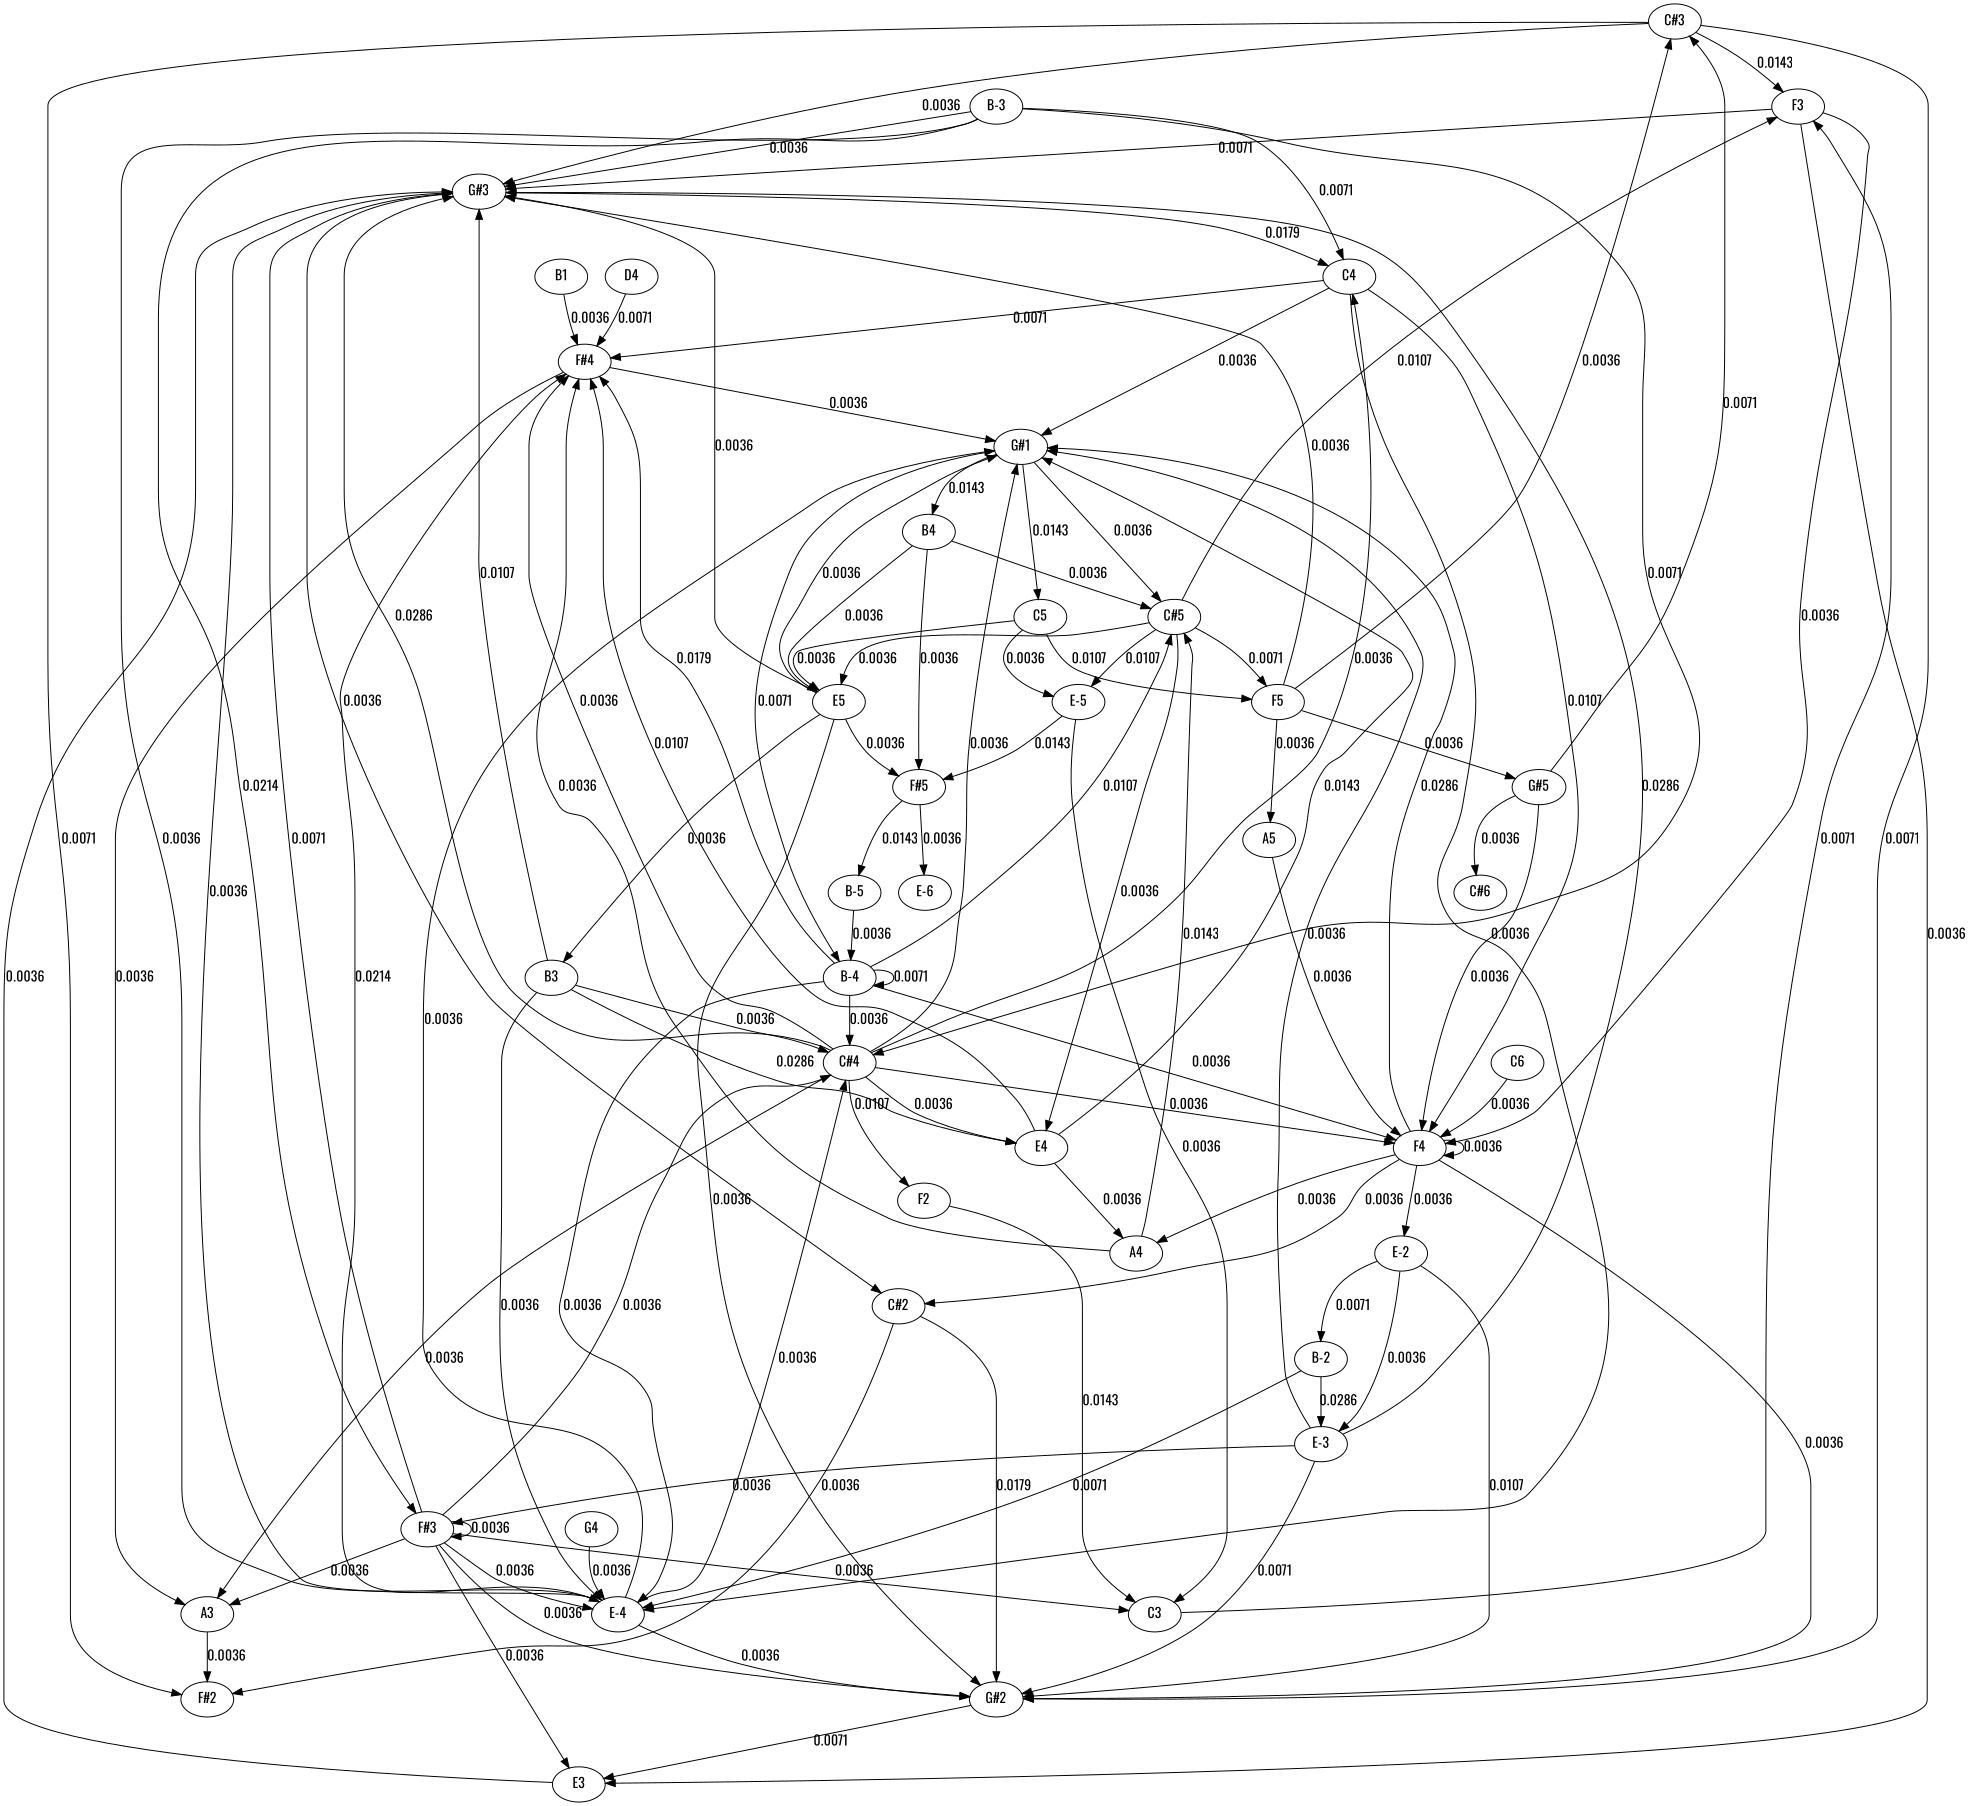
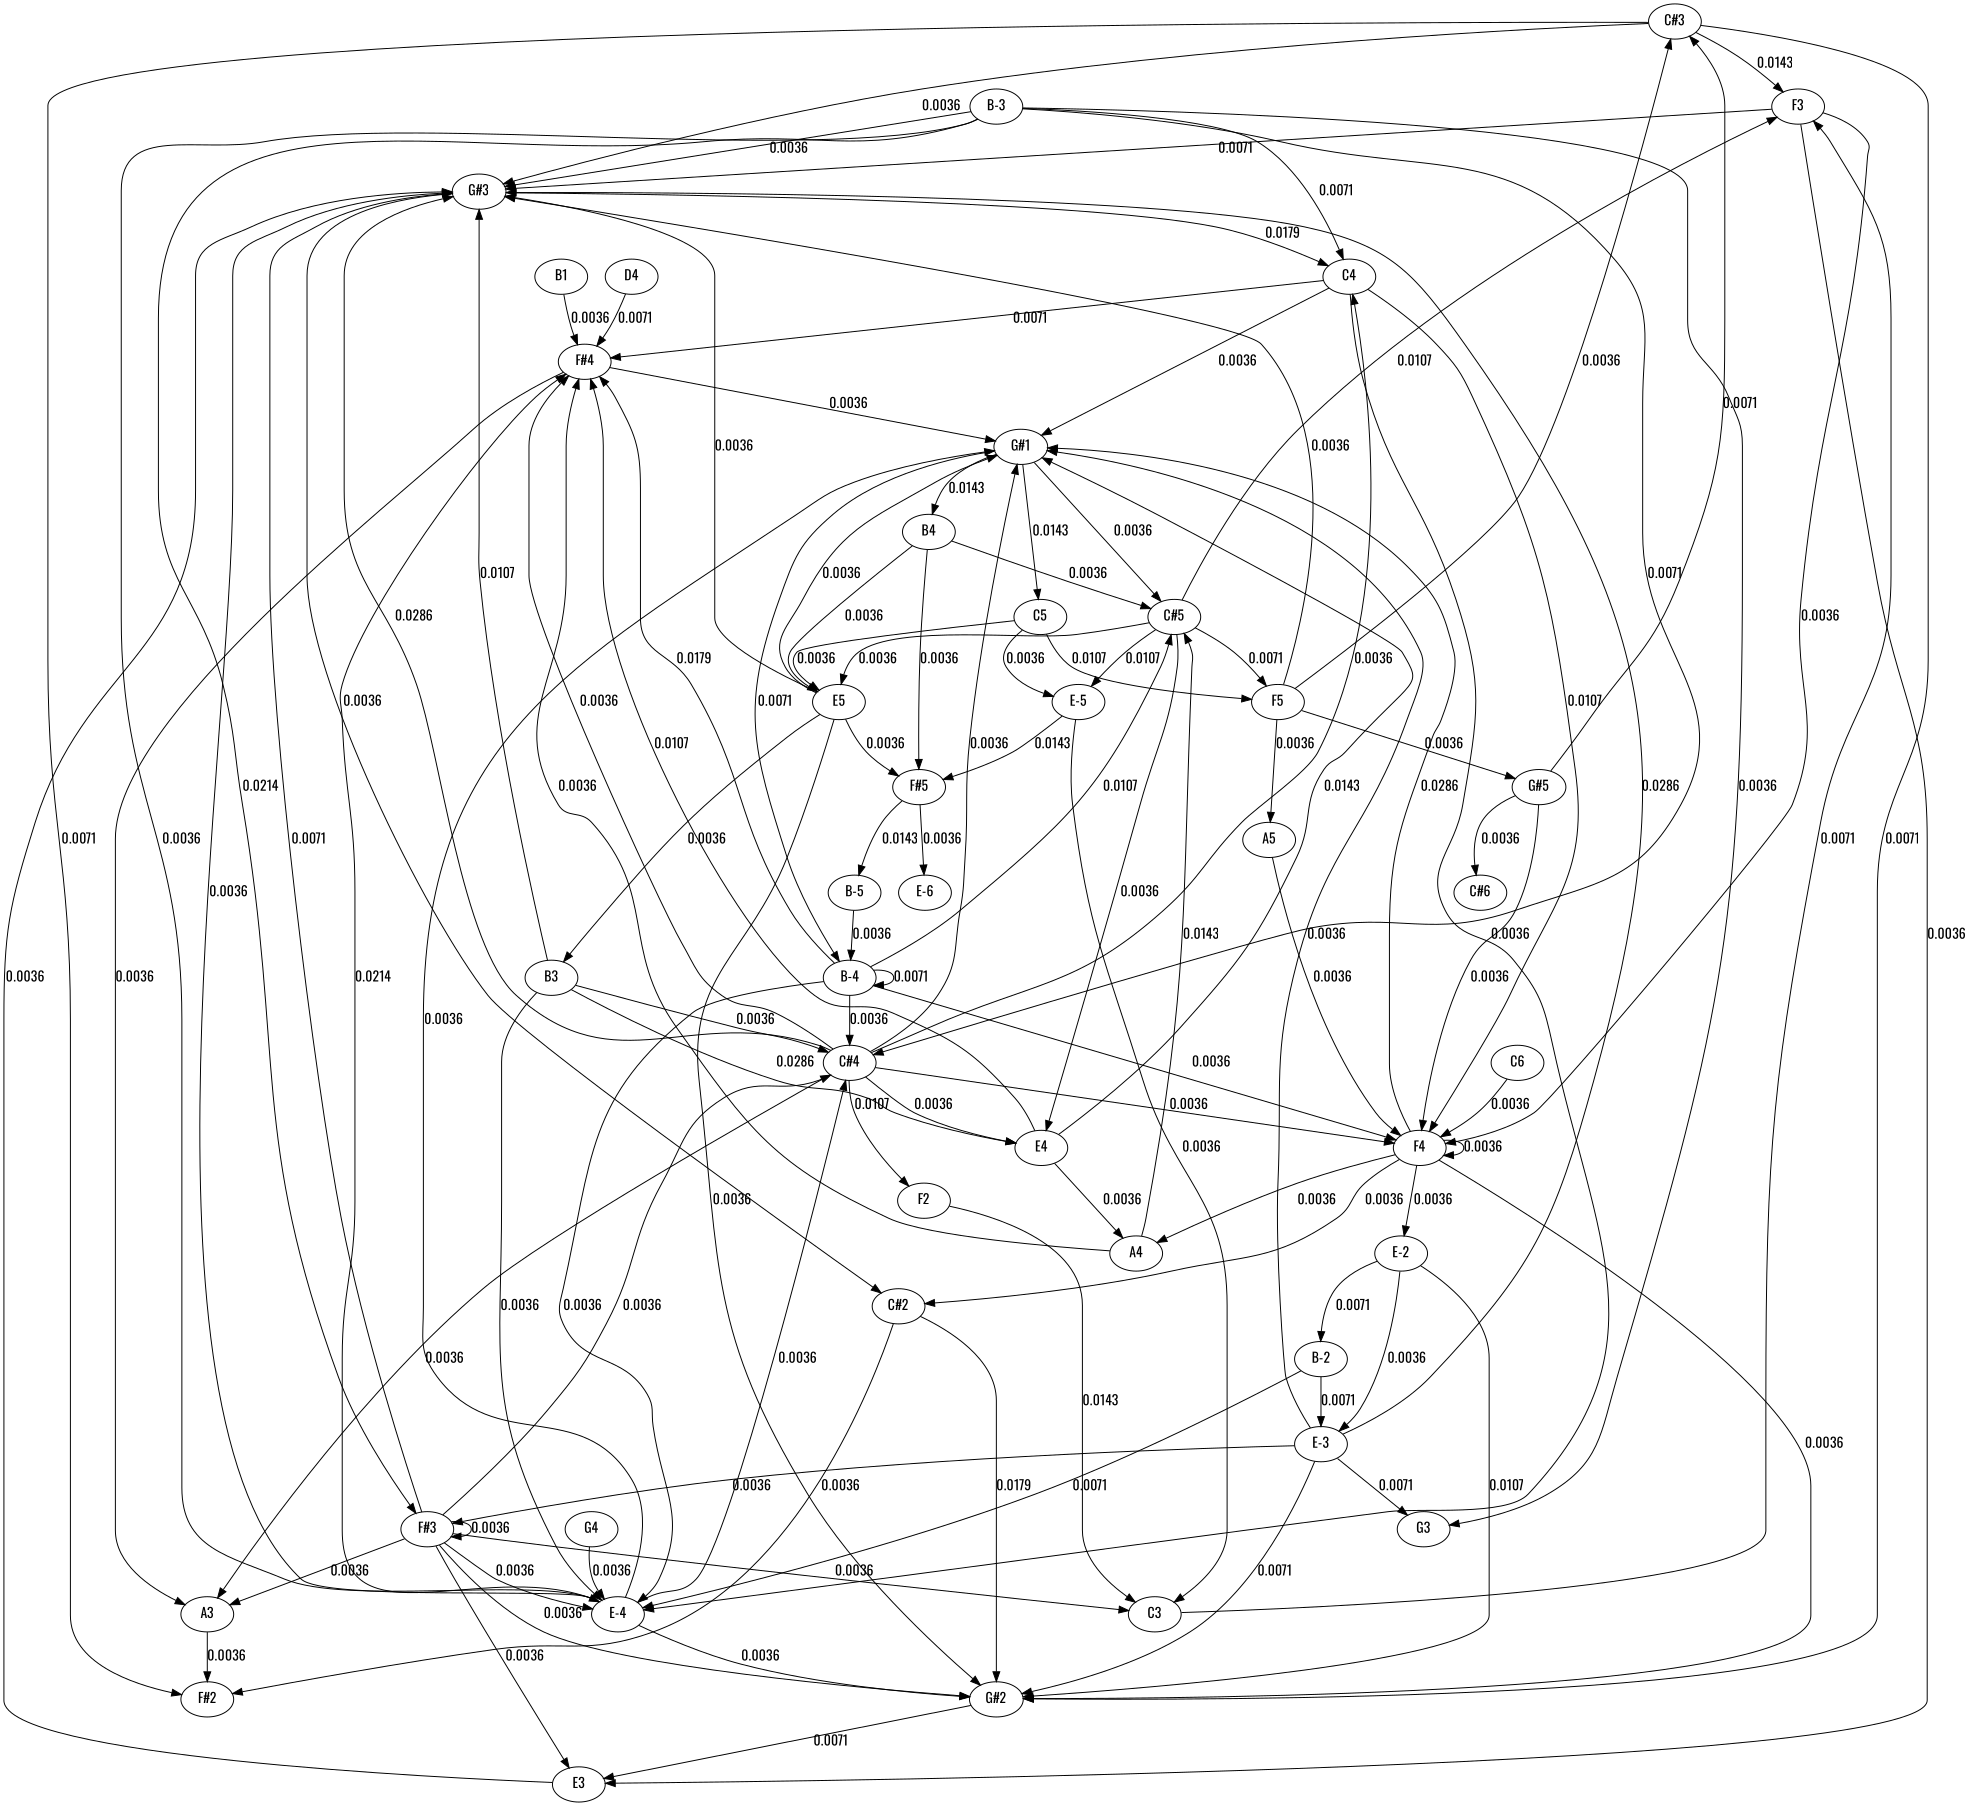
(1339, 1402) -> (1339, 1402)
none -> (1424, 1529)
